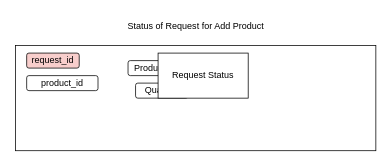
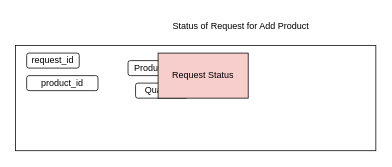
(195, 27) -> (240, 27)
(53, 60) -> (53, 60)
(203, 75) -> (203, 75)
